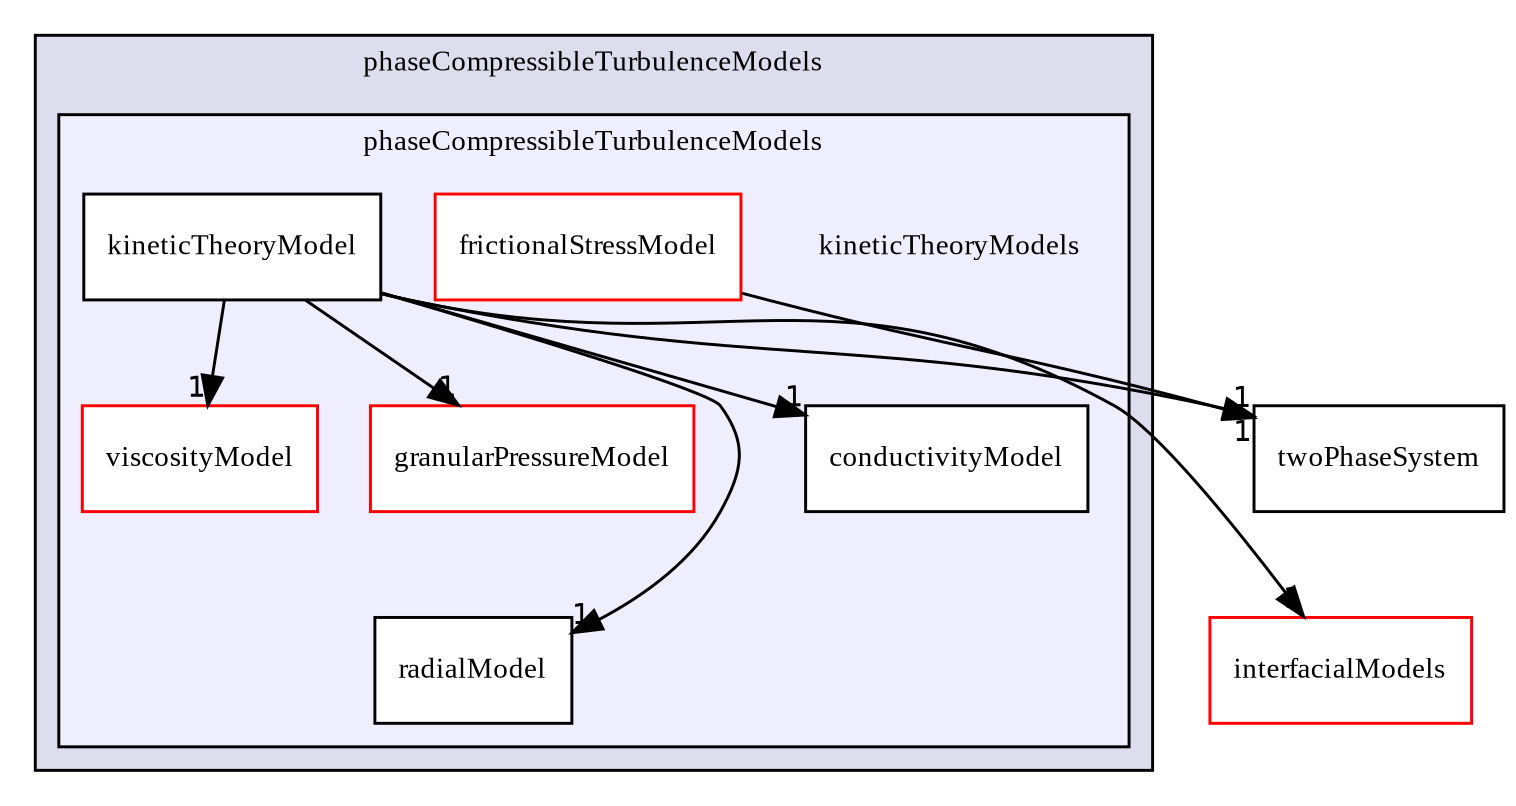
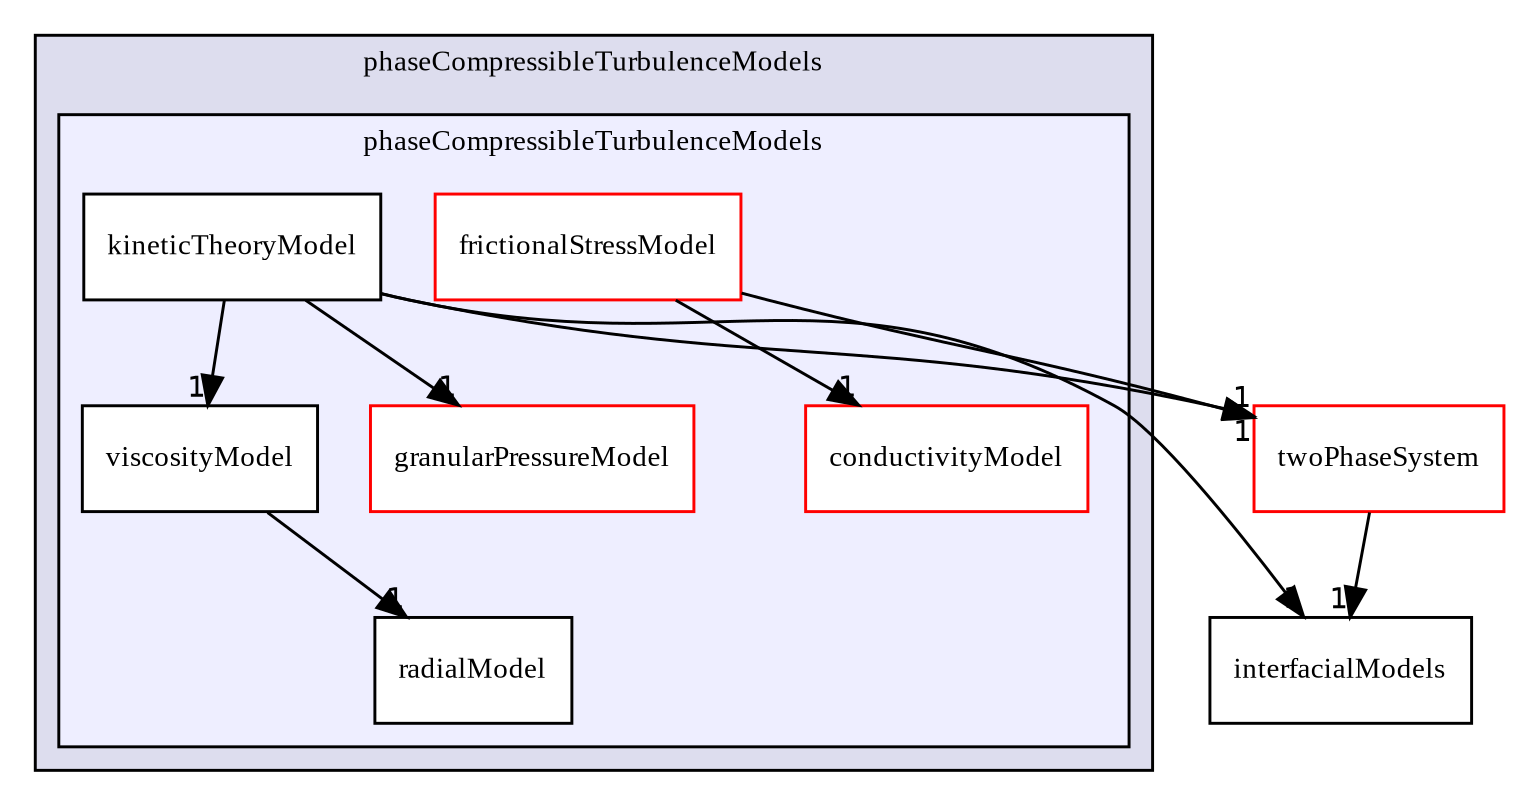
(950, 247) -> none
(579, 350) -> (754, 345)
(725, 412) -> (325, 556)
(200, 459) -> (200, 459)
(947, 459) -> (947, 459)
(1379, 459) -> (1379, 459)
none -> (1363, 550)
(1341, 670) -> (1341, 670)
